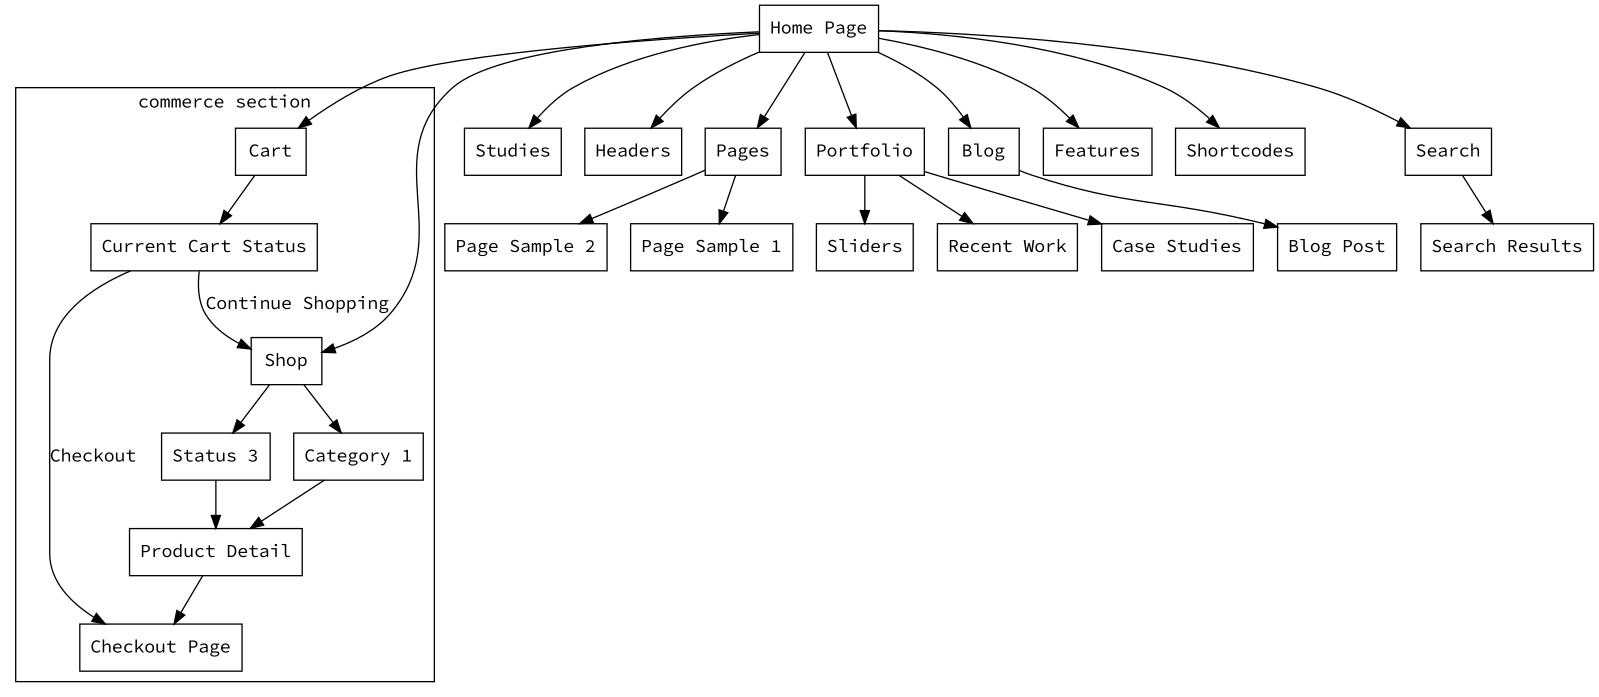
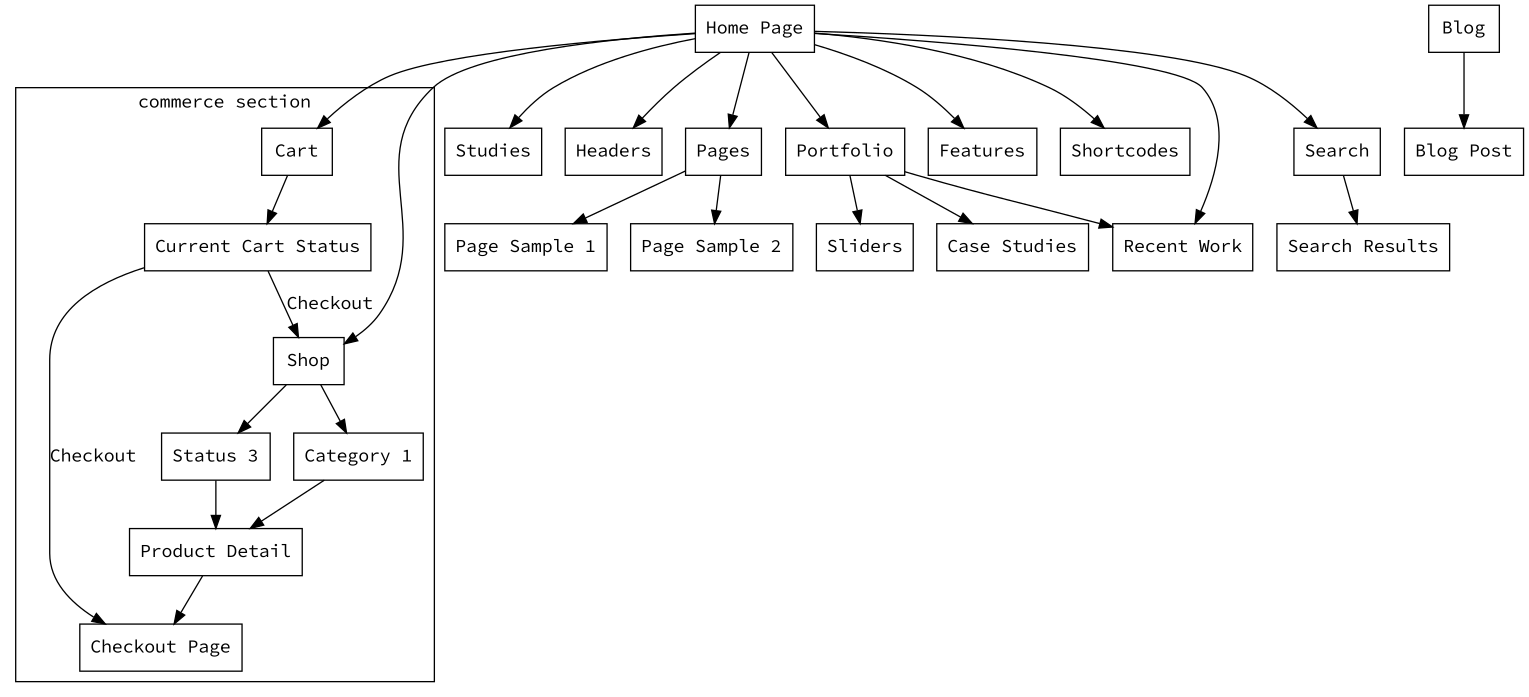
(925, 79) -> (1075, 57)
(298, 304) -> (330, 304)
